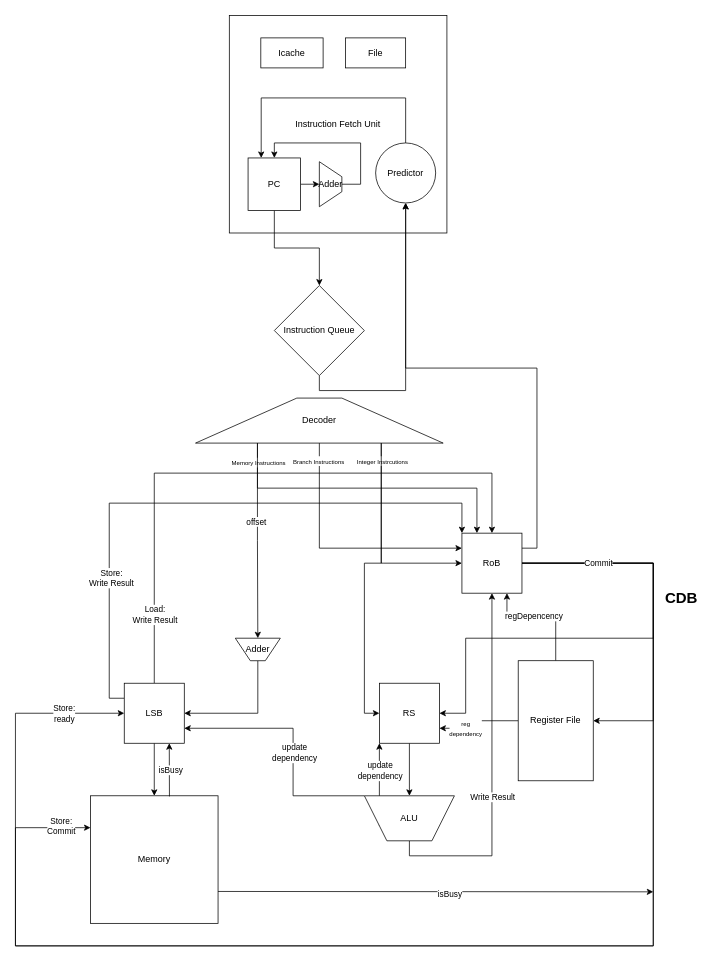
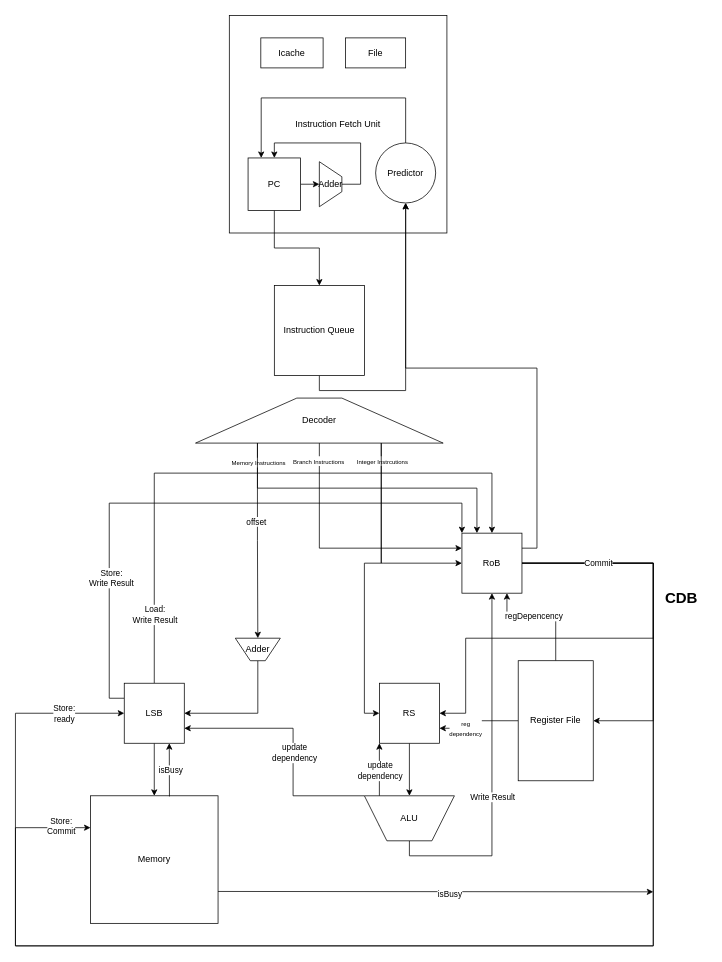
(319, 330) -> (319, 330)
